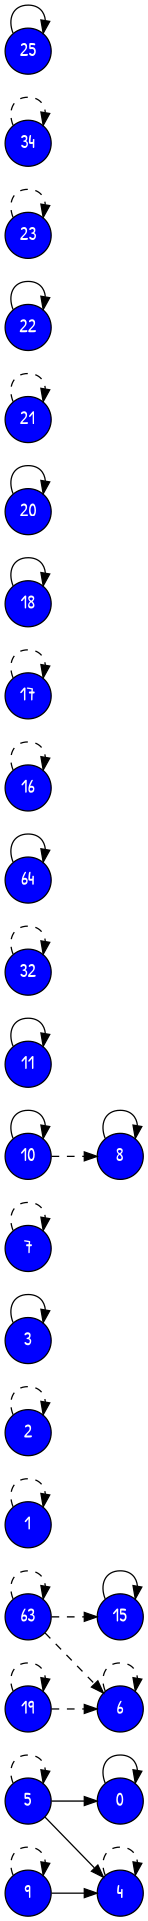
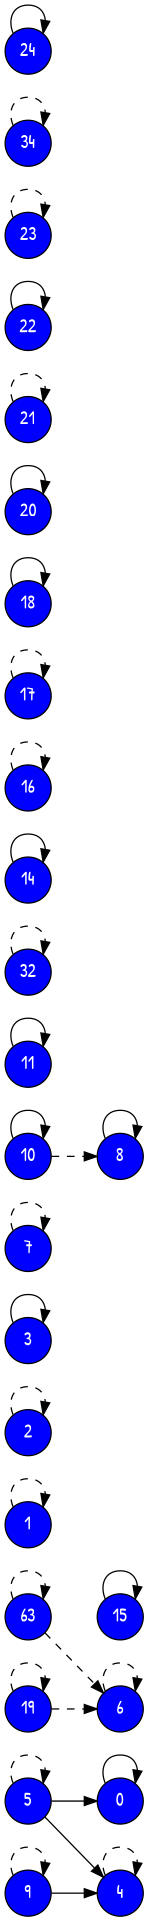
(28, 51) -> (28, 51)
(28, 880) -> (28, 880)
(68, 1617) -> none
